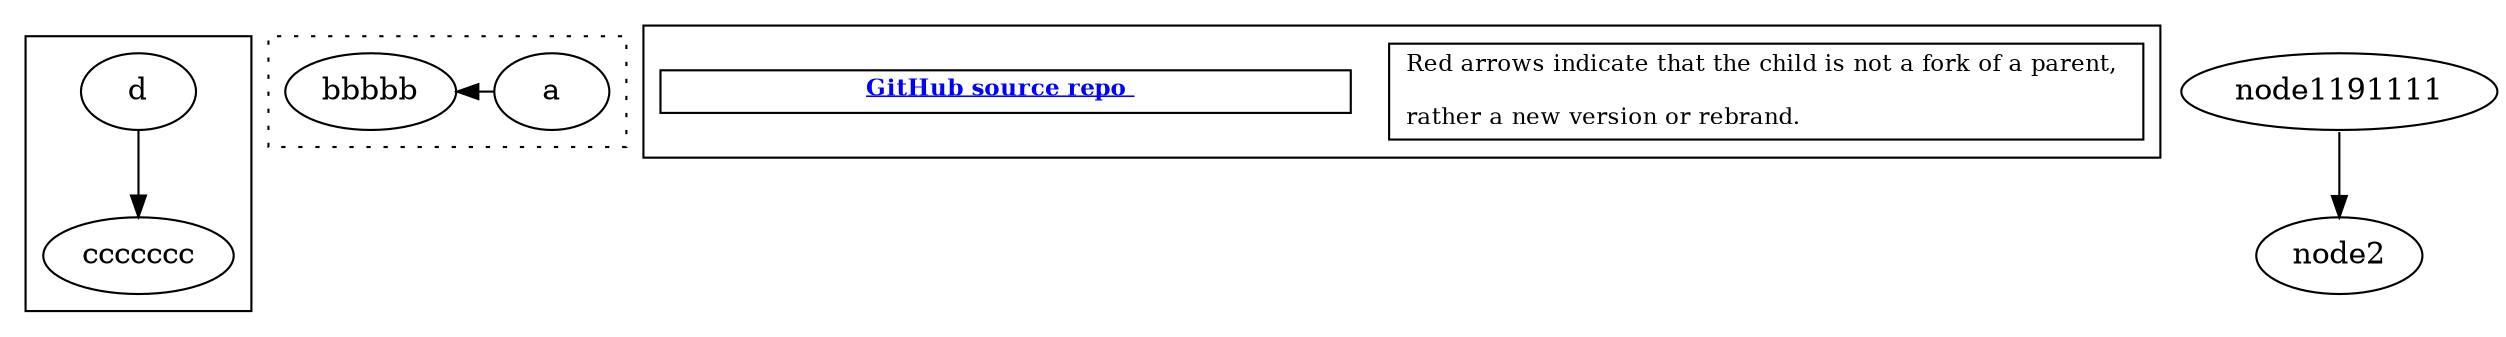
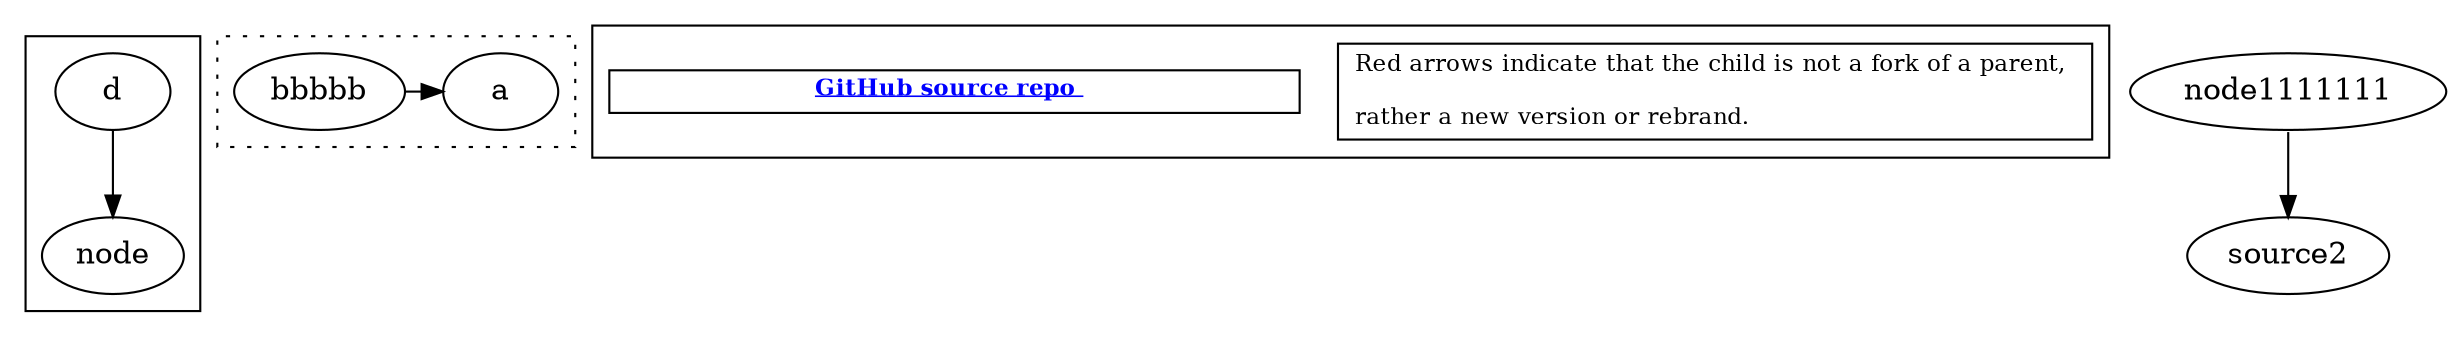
(486, 92) -> (414, 92)
(2339, 92) -> (2288, 92)
(138, 256) -> (113, 256)
(2339, 256) -> (2288, 256)
